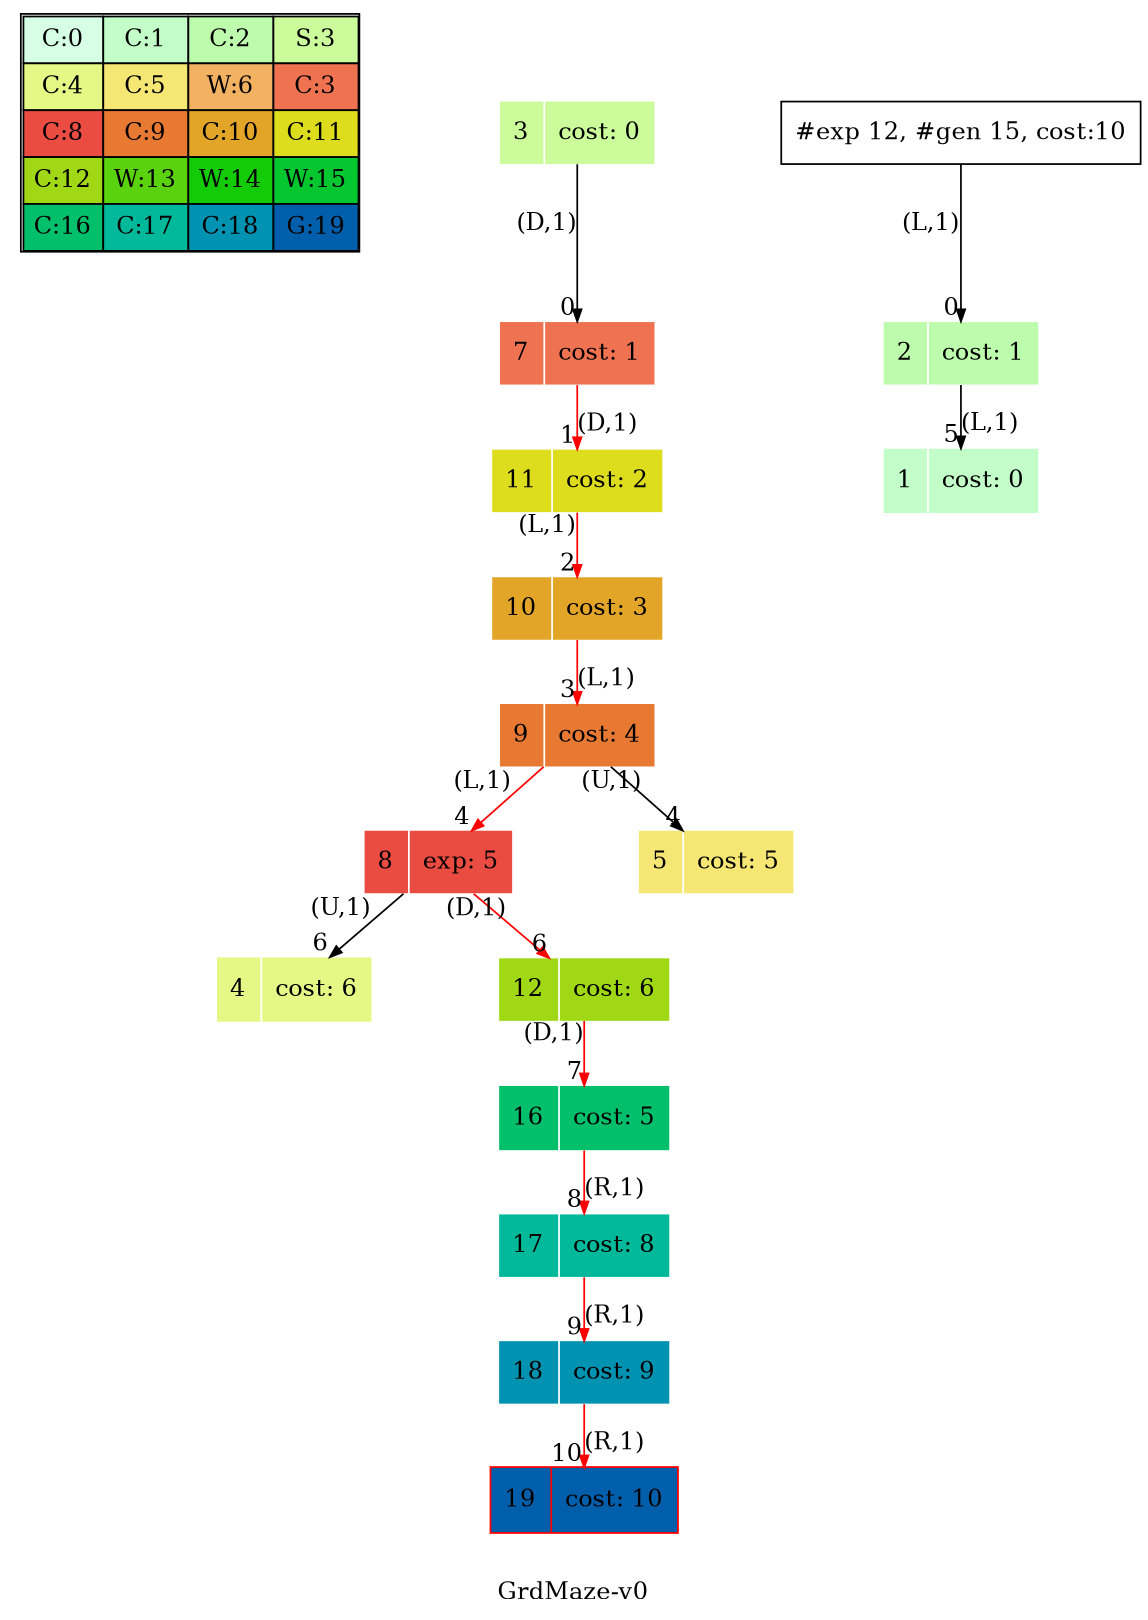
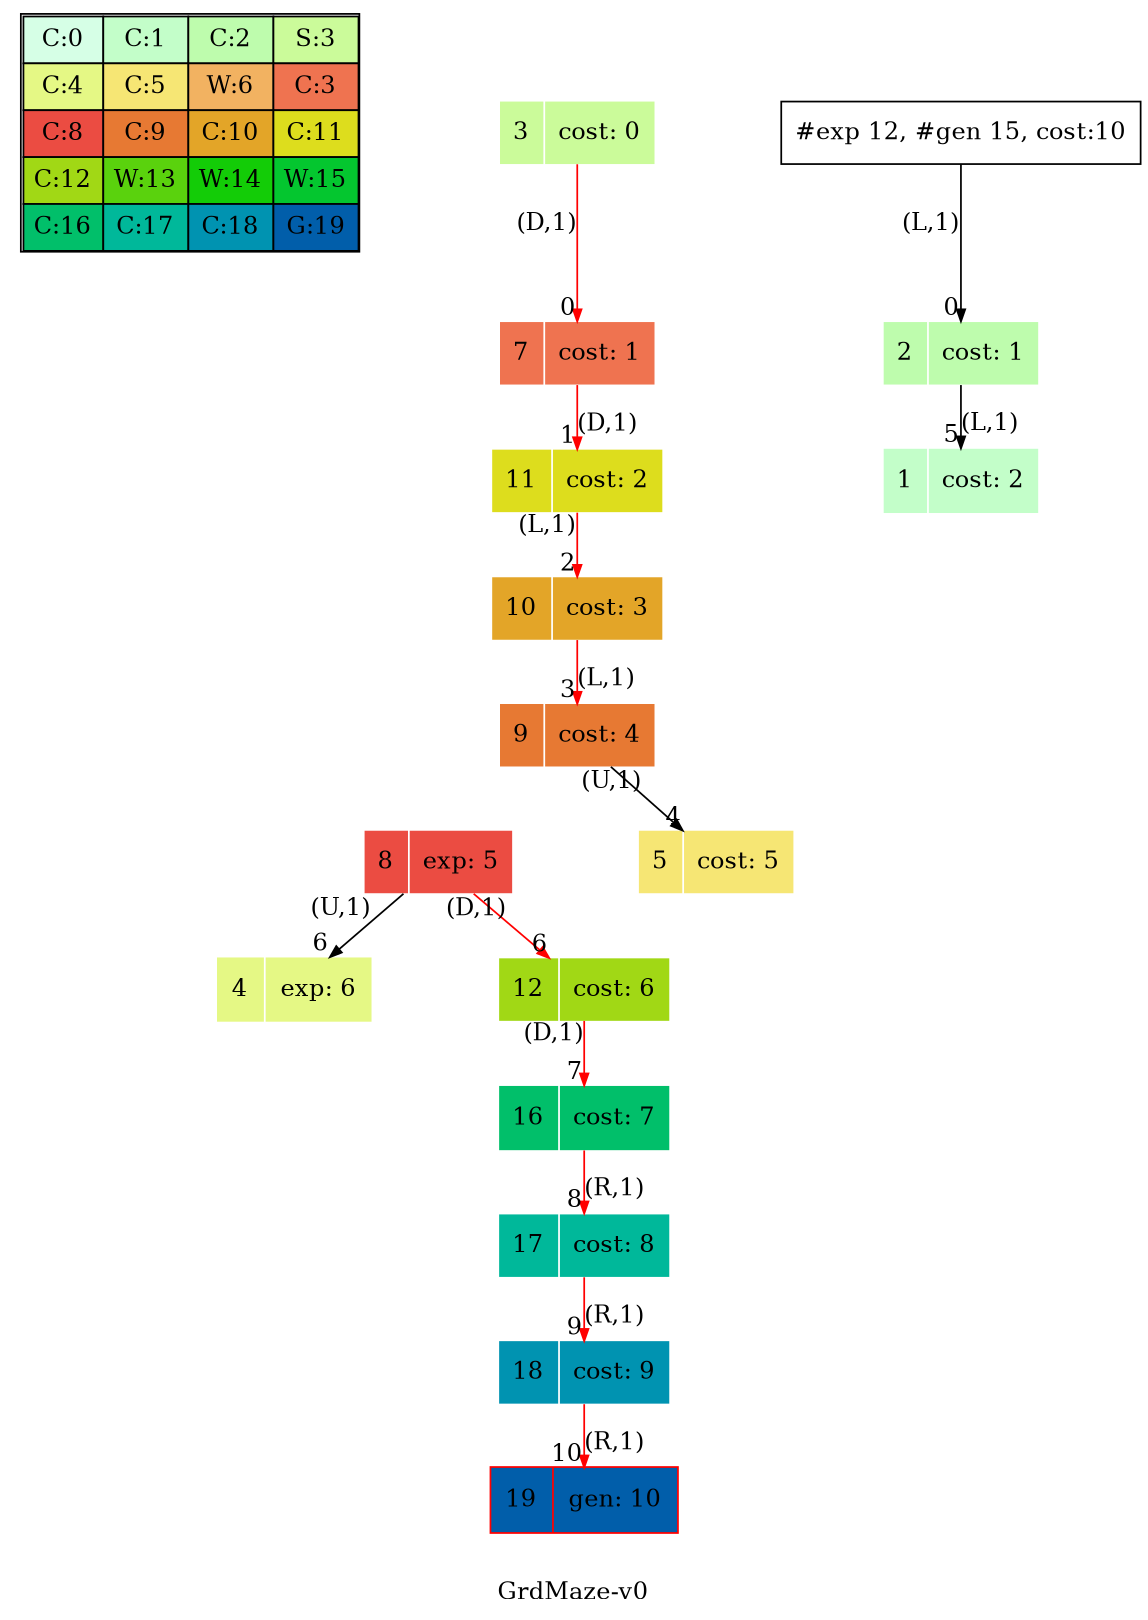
(577, 237) -> (577, 237)
(984, 480) -> (984, 480)
(512, 795) -> none
(317, 989) -> (319, 989)
(615, 1117) -> (615, 1117)
(615, 1499) -> (615, 1499)
